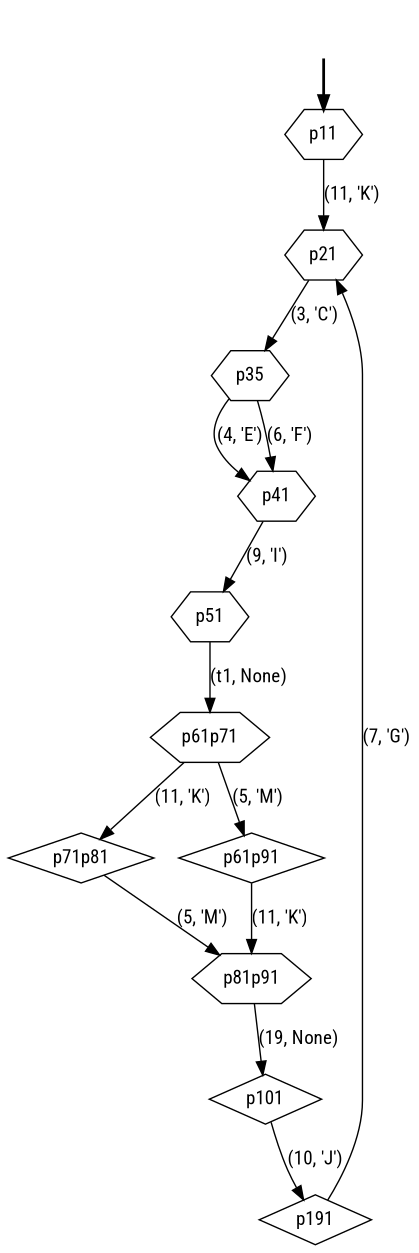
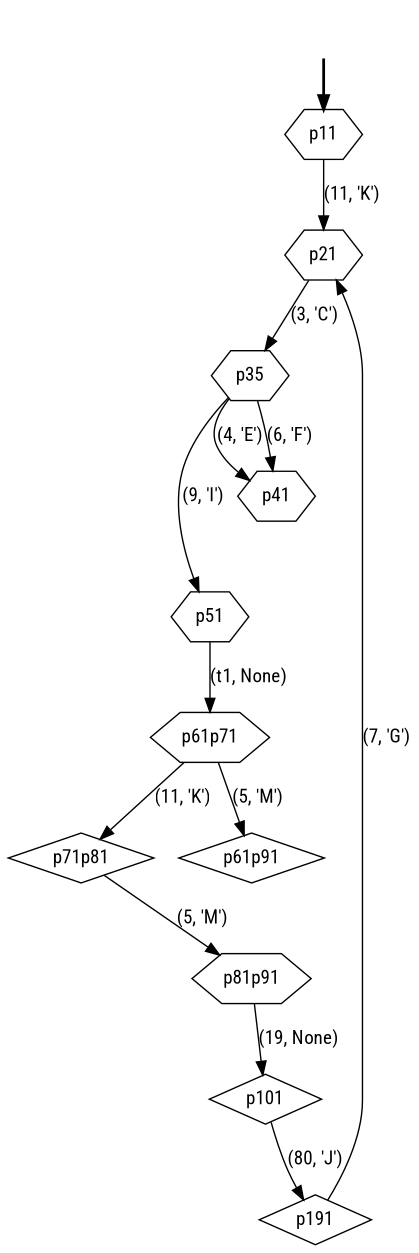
(247, 550) -> (180, 482)
(252, 911) -> none
(315, 1159) -> (315, 1159)
